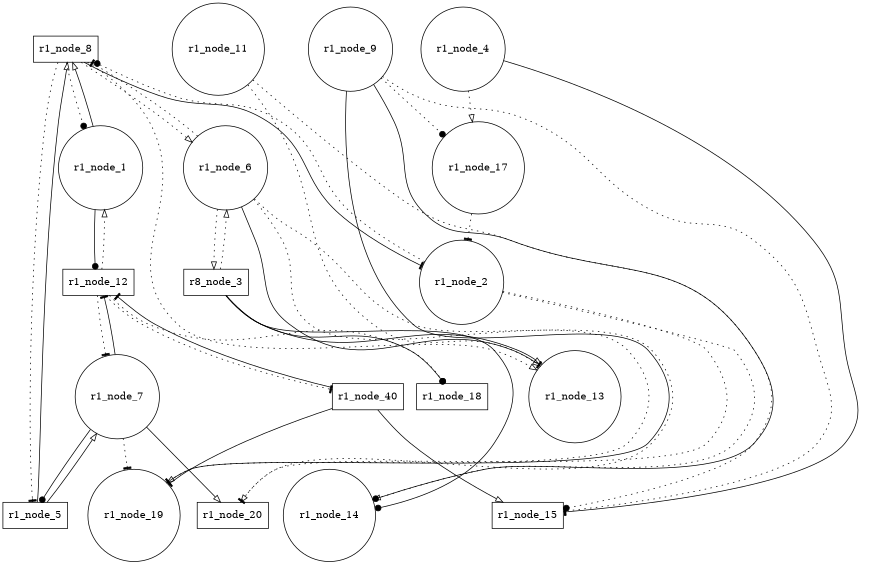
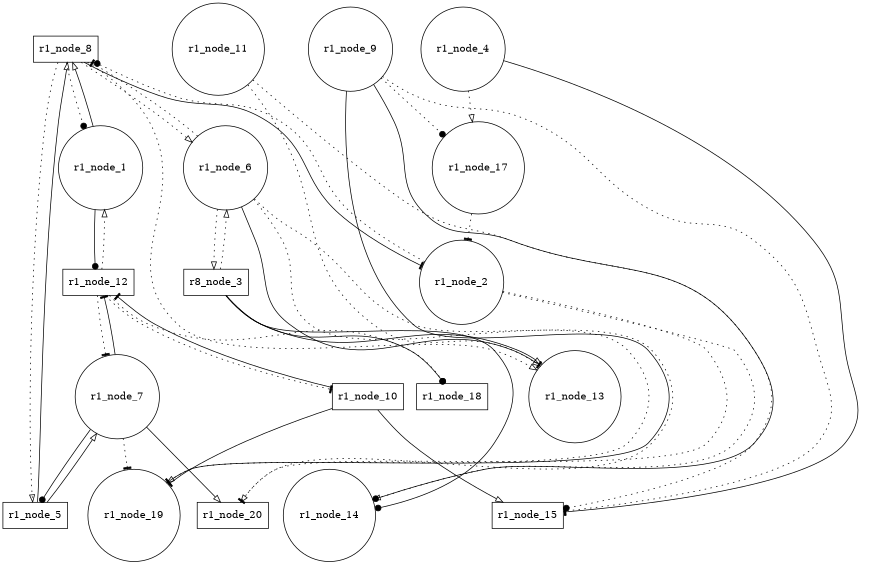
(33, 280) -> (33, 280)
(368, 397) -> (368, 397)
